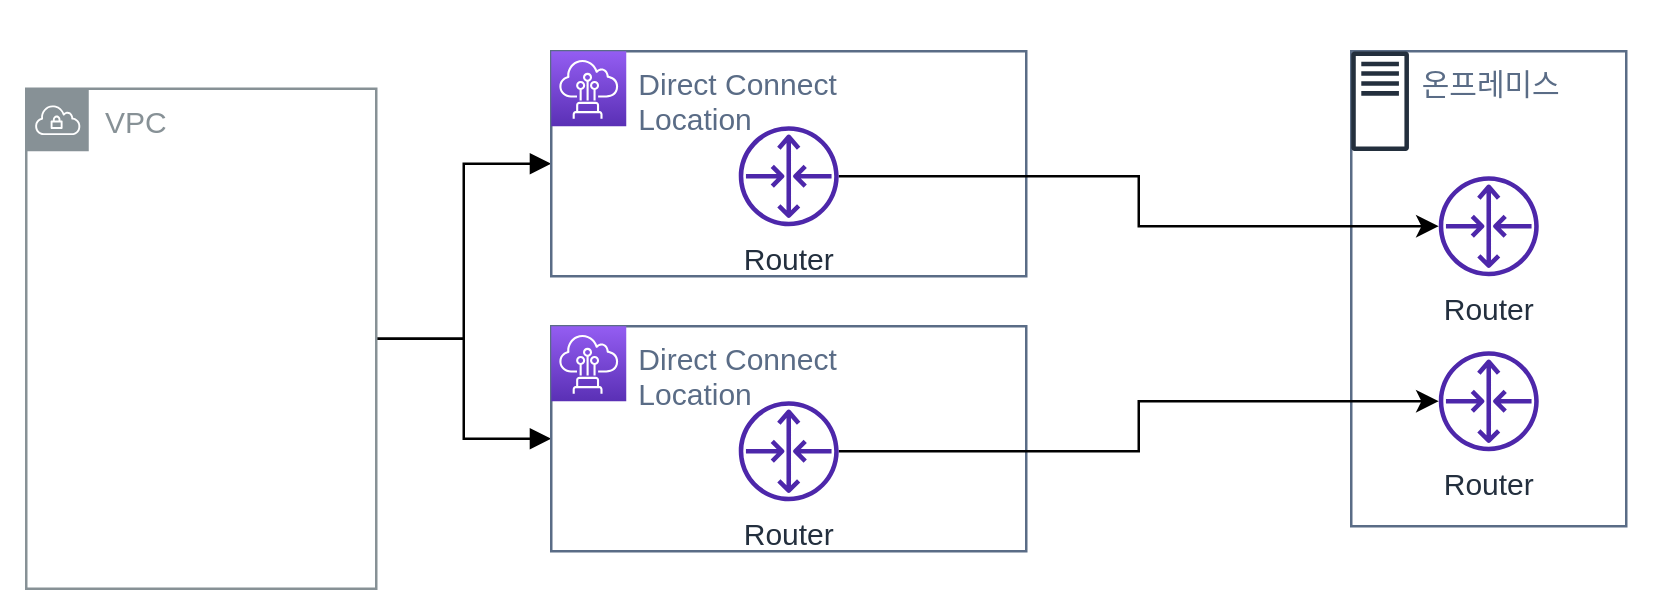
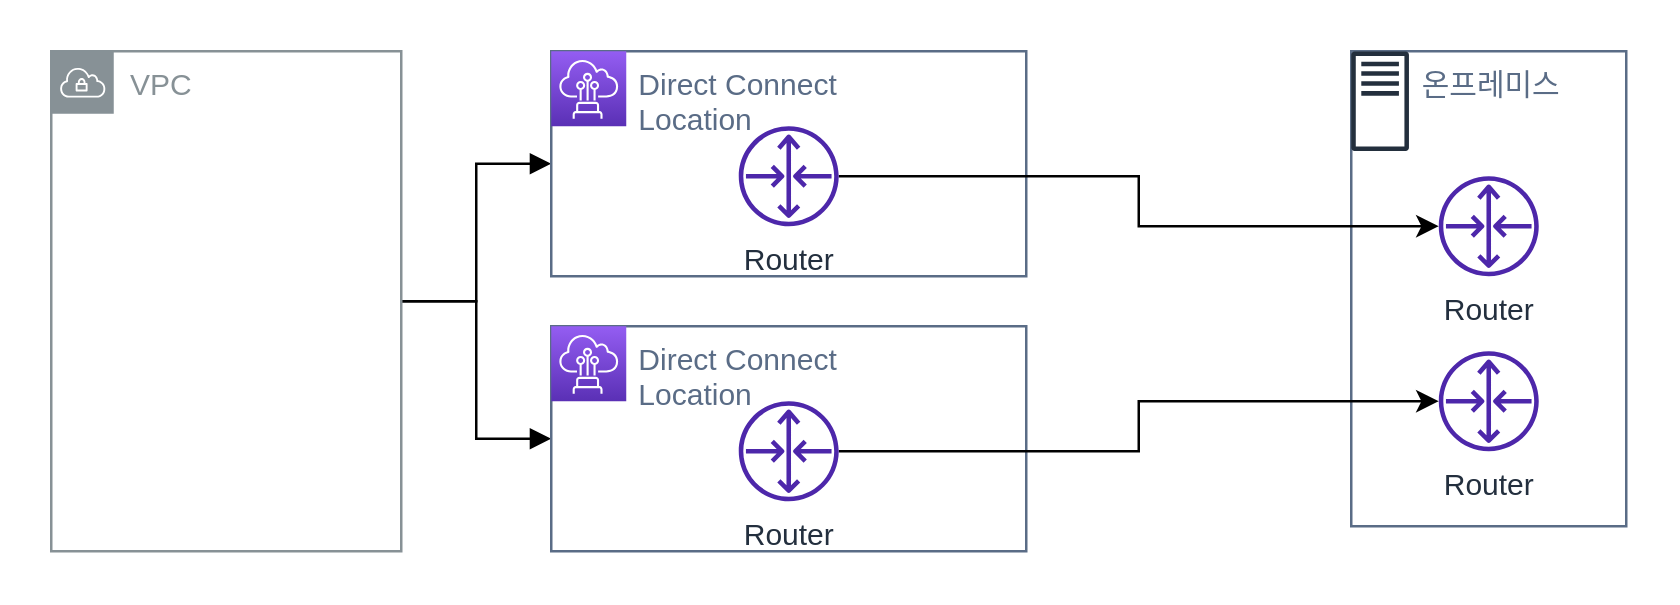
(201, 339) -> (226, 301)
